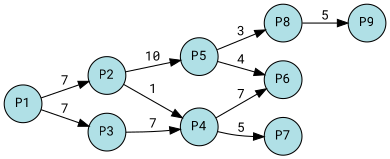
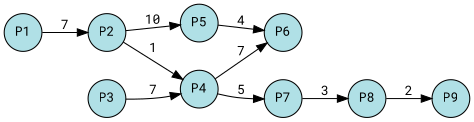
(325, 16) -> (409, 92)
(236, 42) -> (320, 99)
(60, 116) -> none
